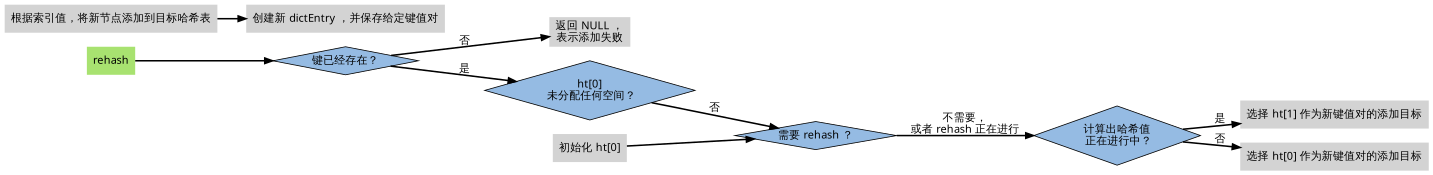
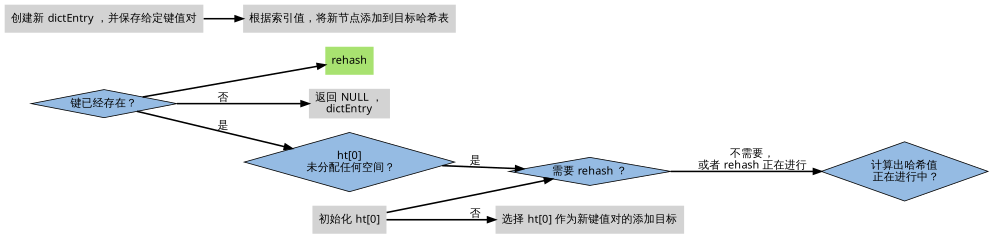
(228, 19) -> (219, 19)
(590, 32) -> (349, 104)
(200, 61) -> (230, 82)
(715, 108) -> (476, 161)
(1334, 115) -> none
(1208, 144) -> (437, 220)
